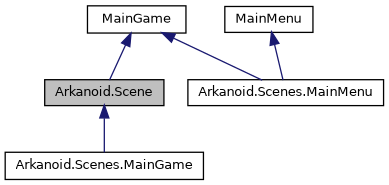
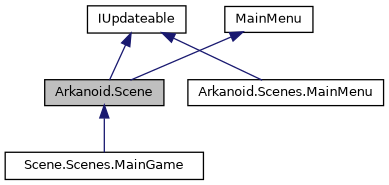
(137, 19) -> (137, 19)
(279, 62) -> (181, 59)
(104, 166) -> (104, 166)
